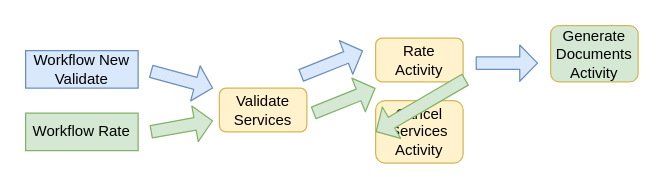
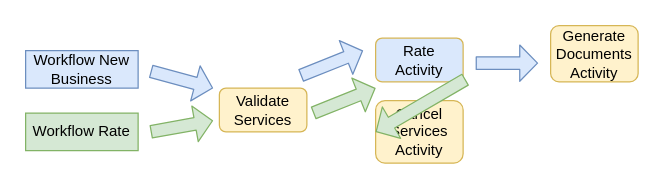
(594, 54) -> (594, 54)
(419, 60) -> (419, 60)
(82, 69) -> (82, 69)
